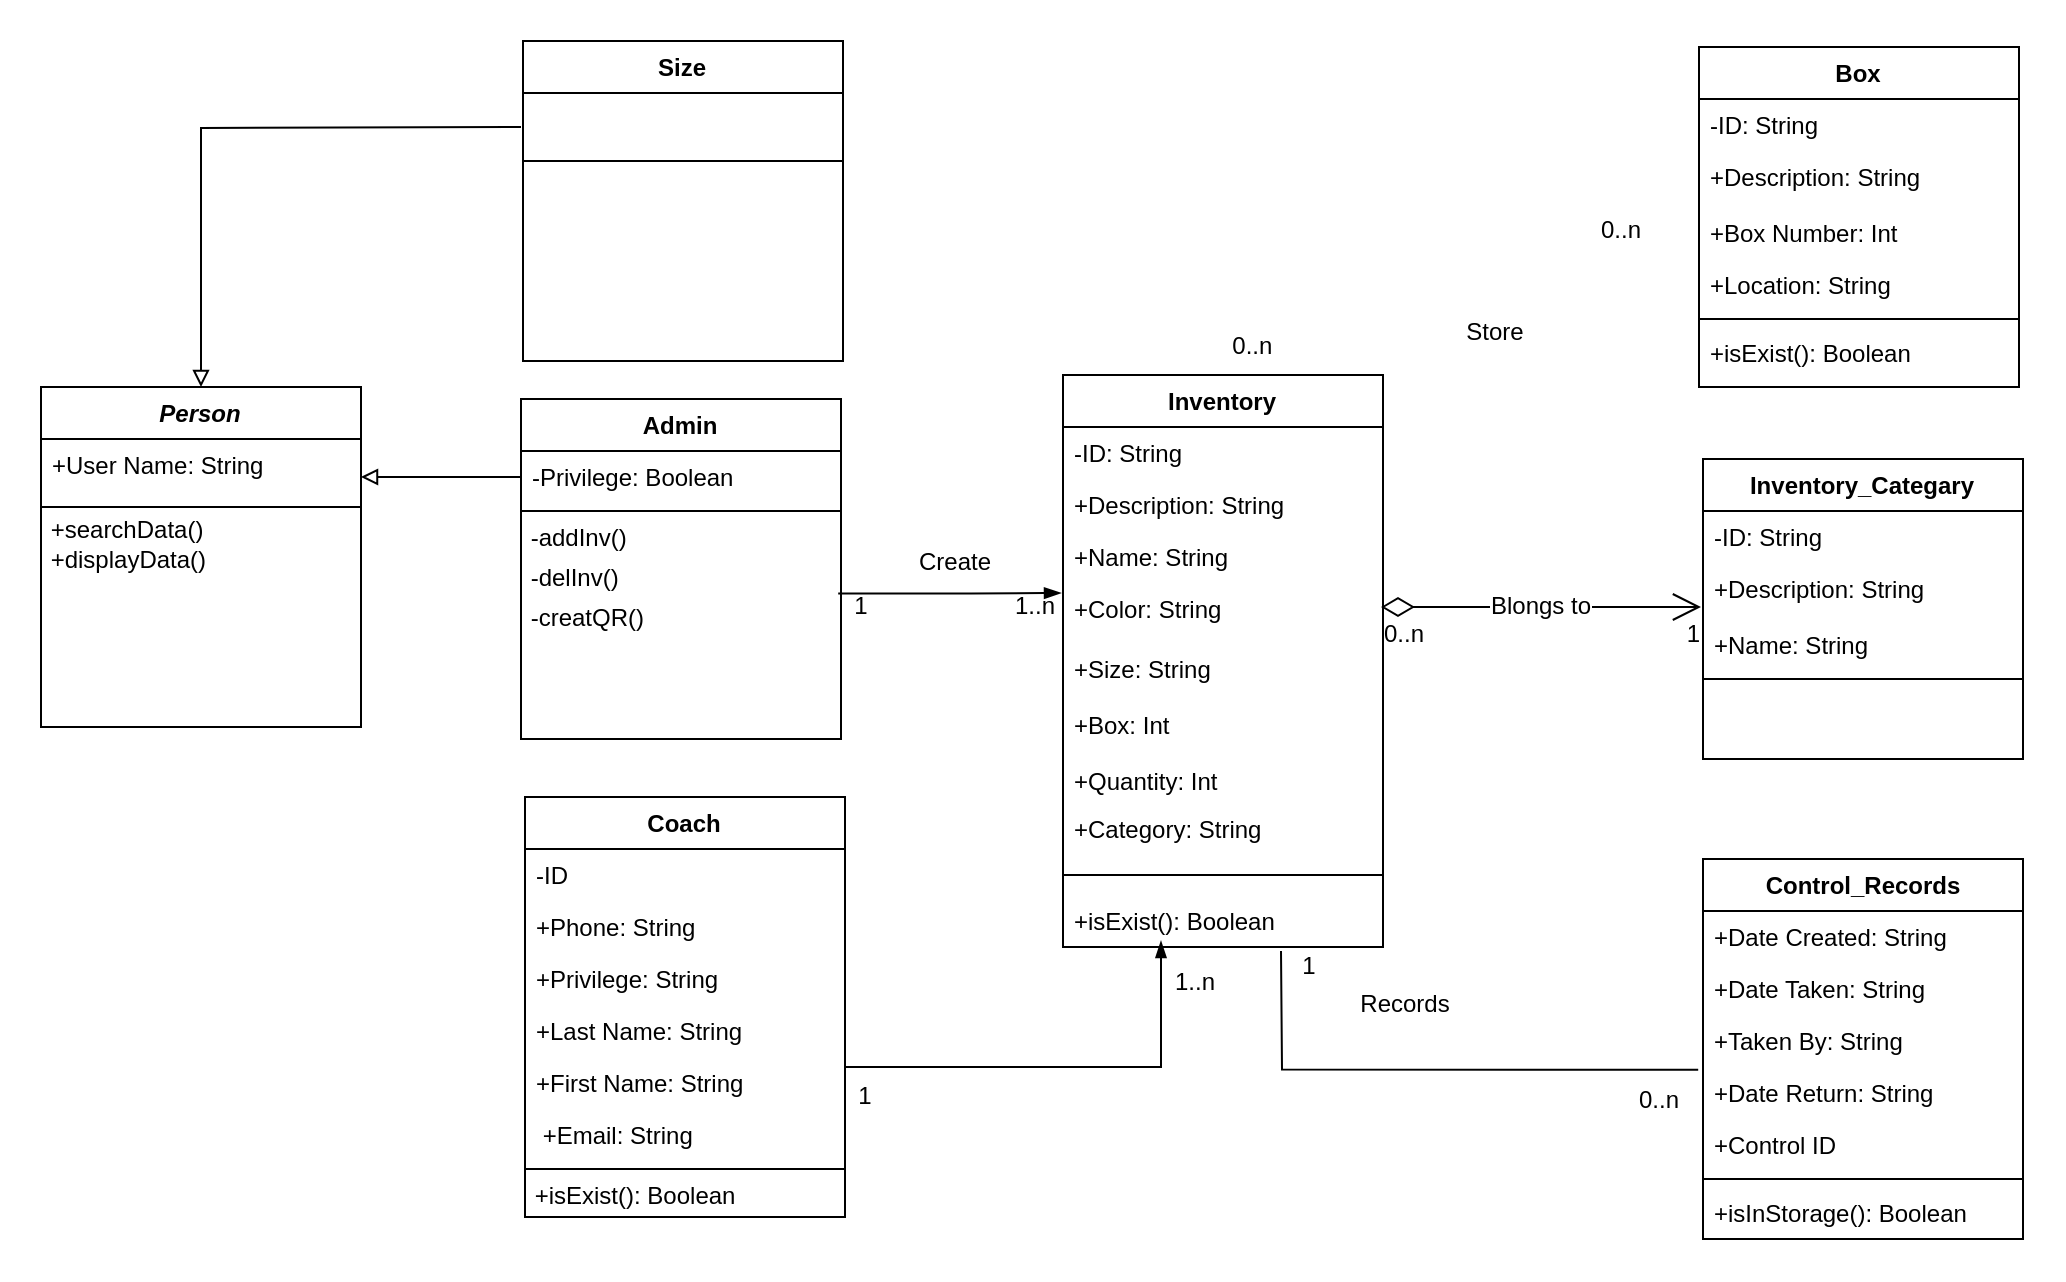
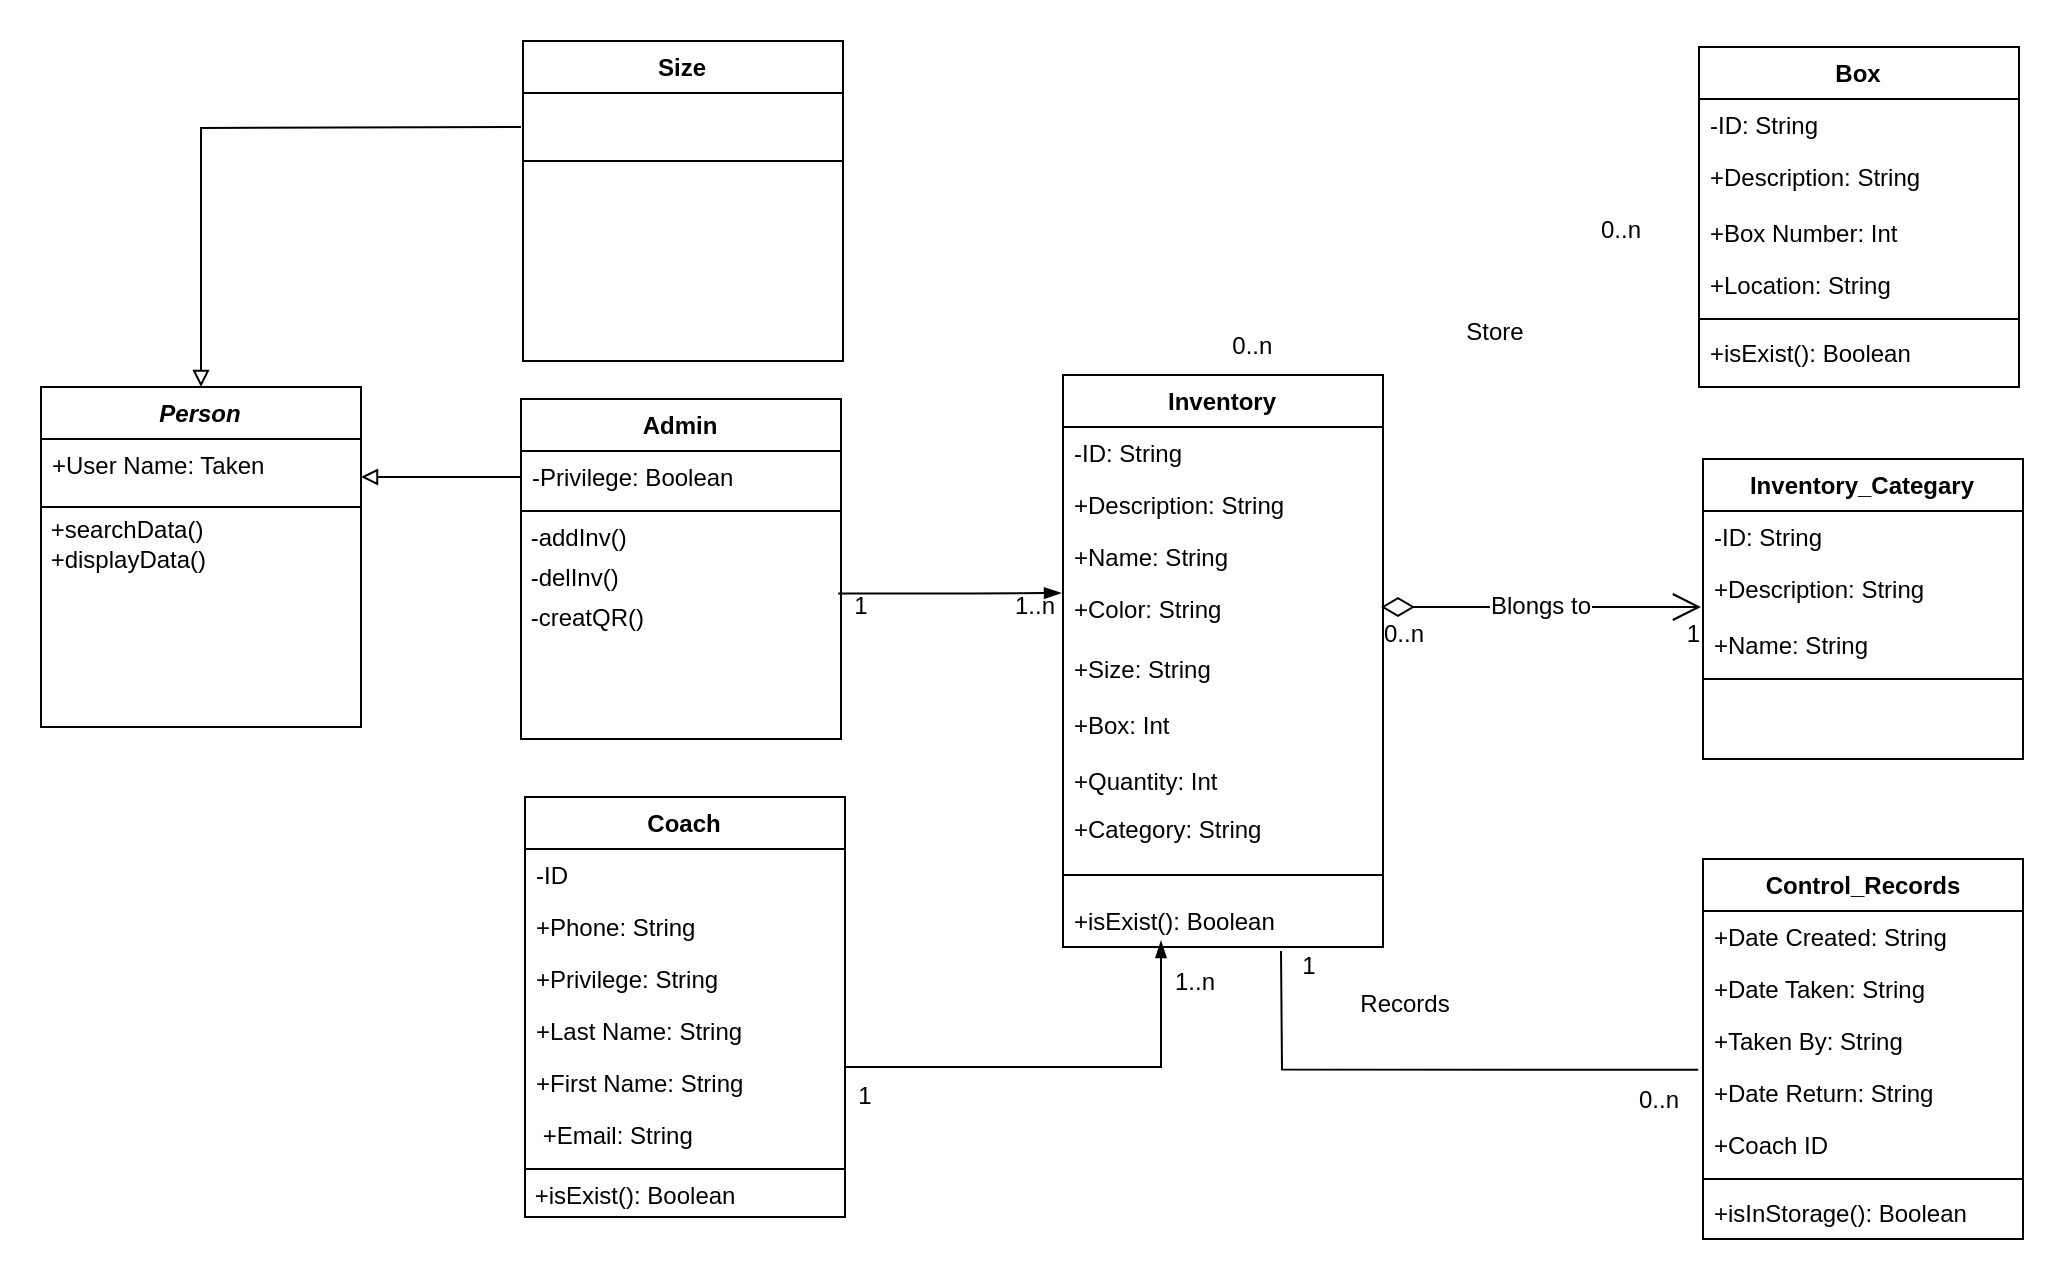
(160, 466) -> (157, 466)
(955, 563) -> none
(1782, 1146) -> (1771, 1146)
